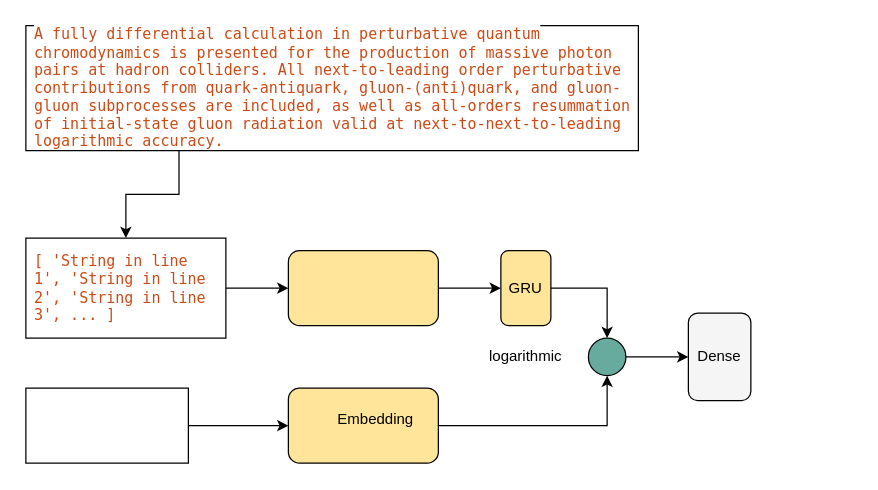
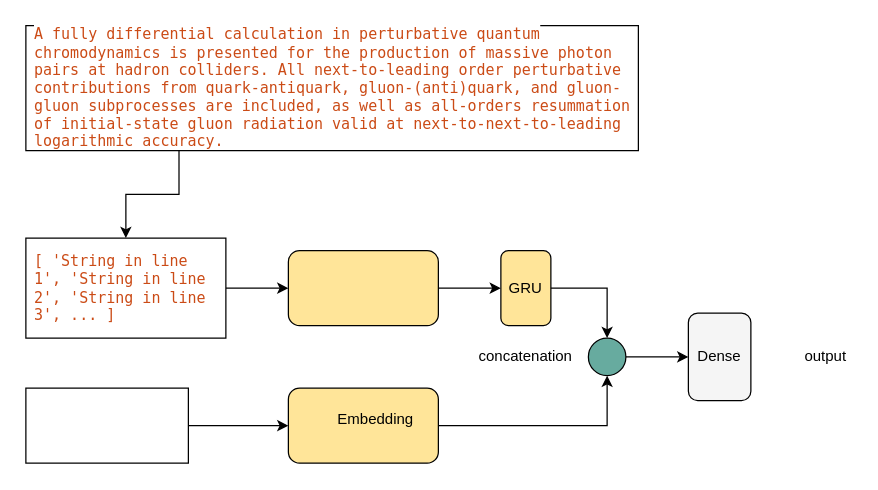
(526, 357) -> (526, 357)
none -> (826, 357)
